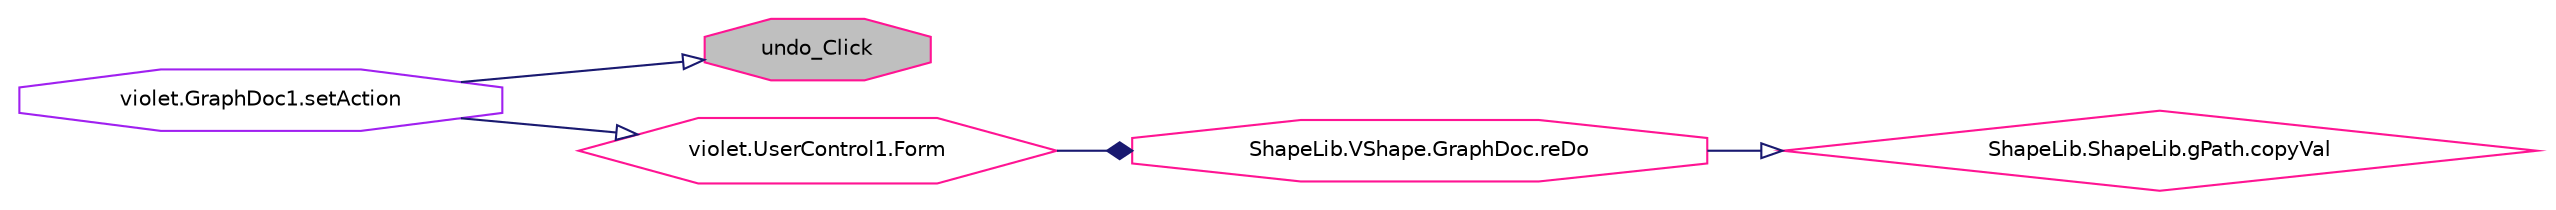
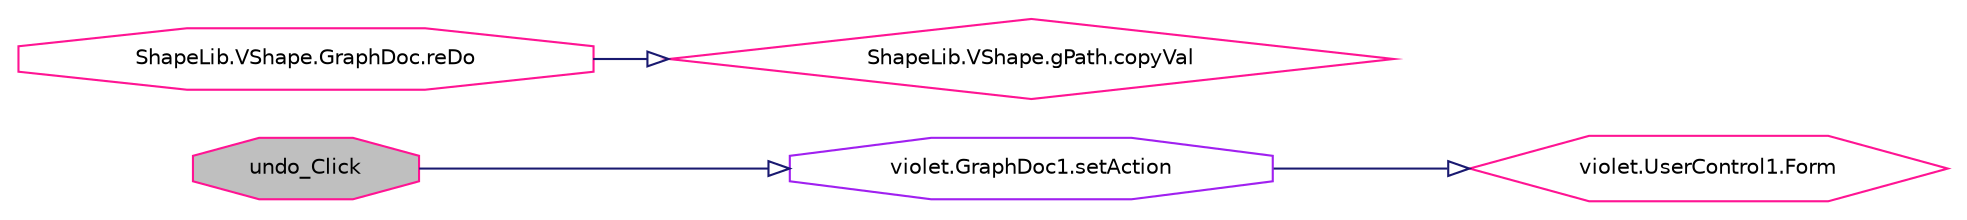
(572, 72) -> (594, 169)
(1082, 151) -> none
(2160, 151) -> (1031, 59)
